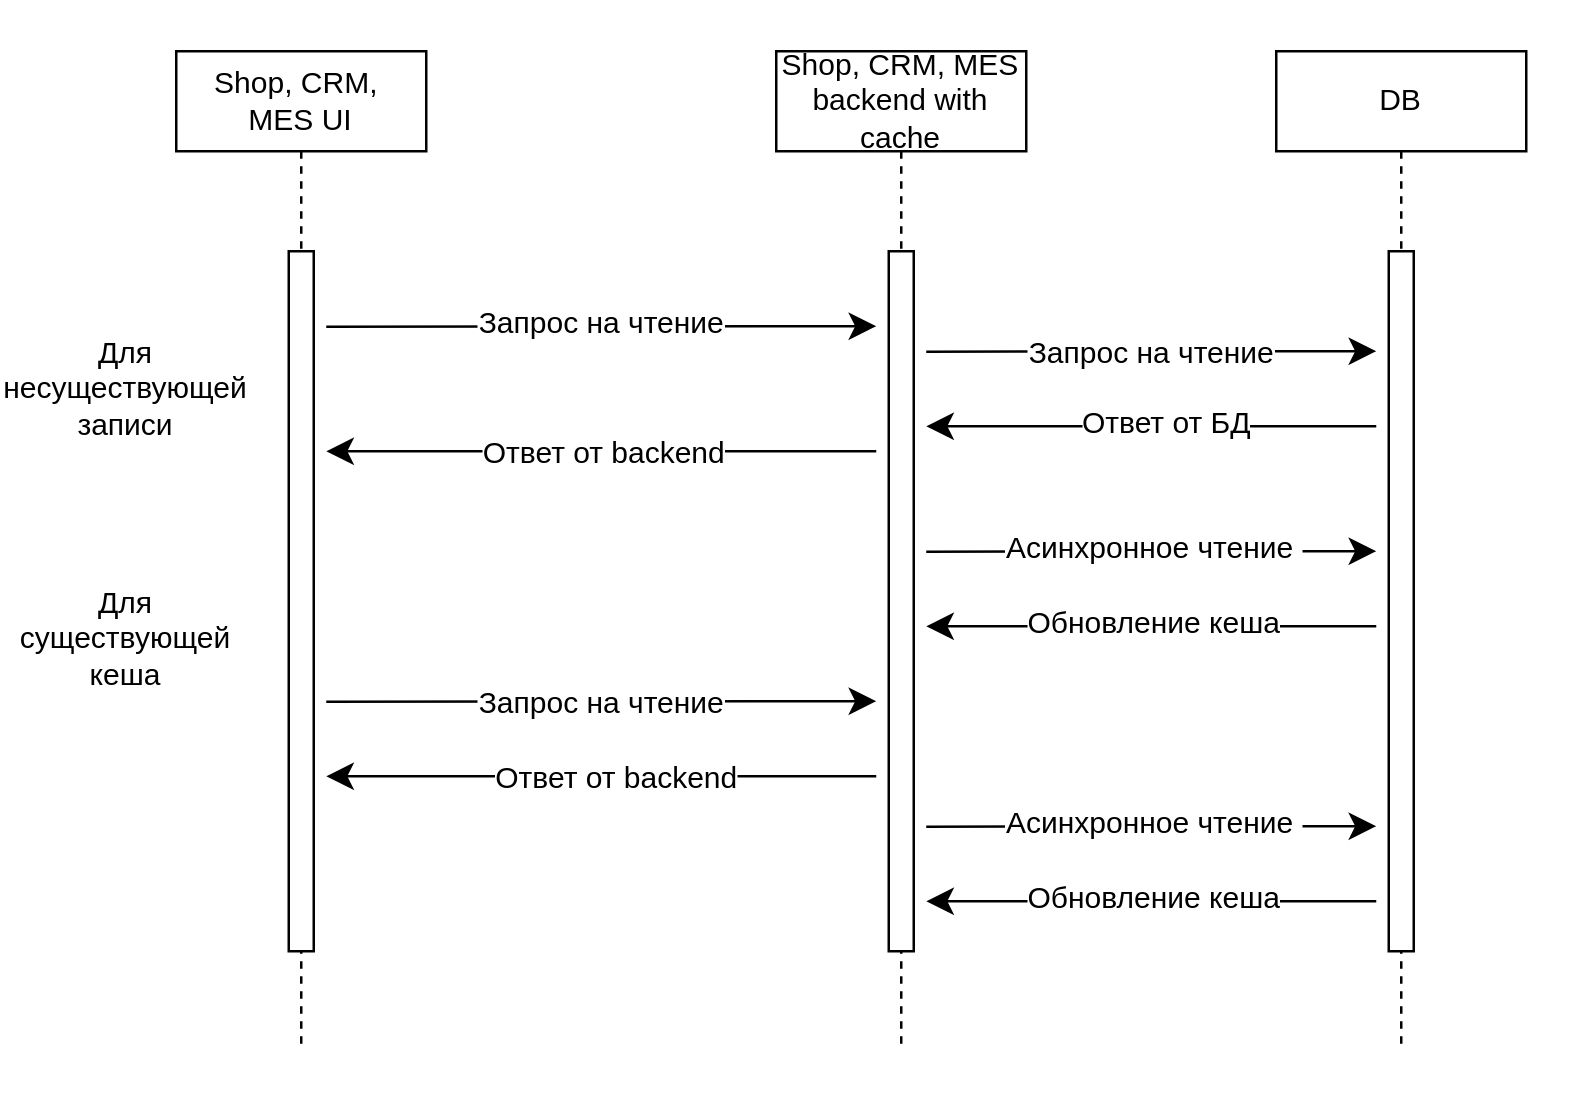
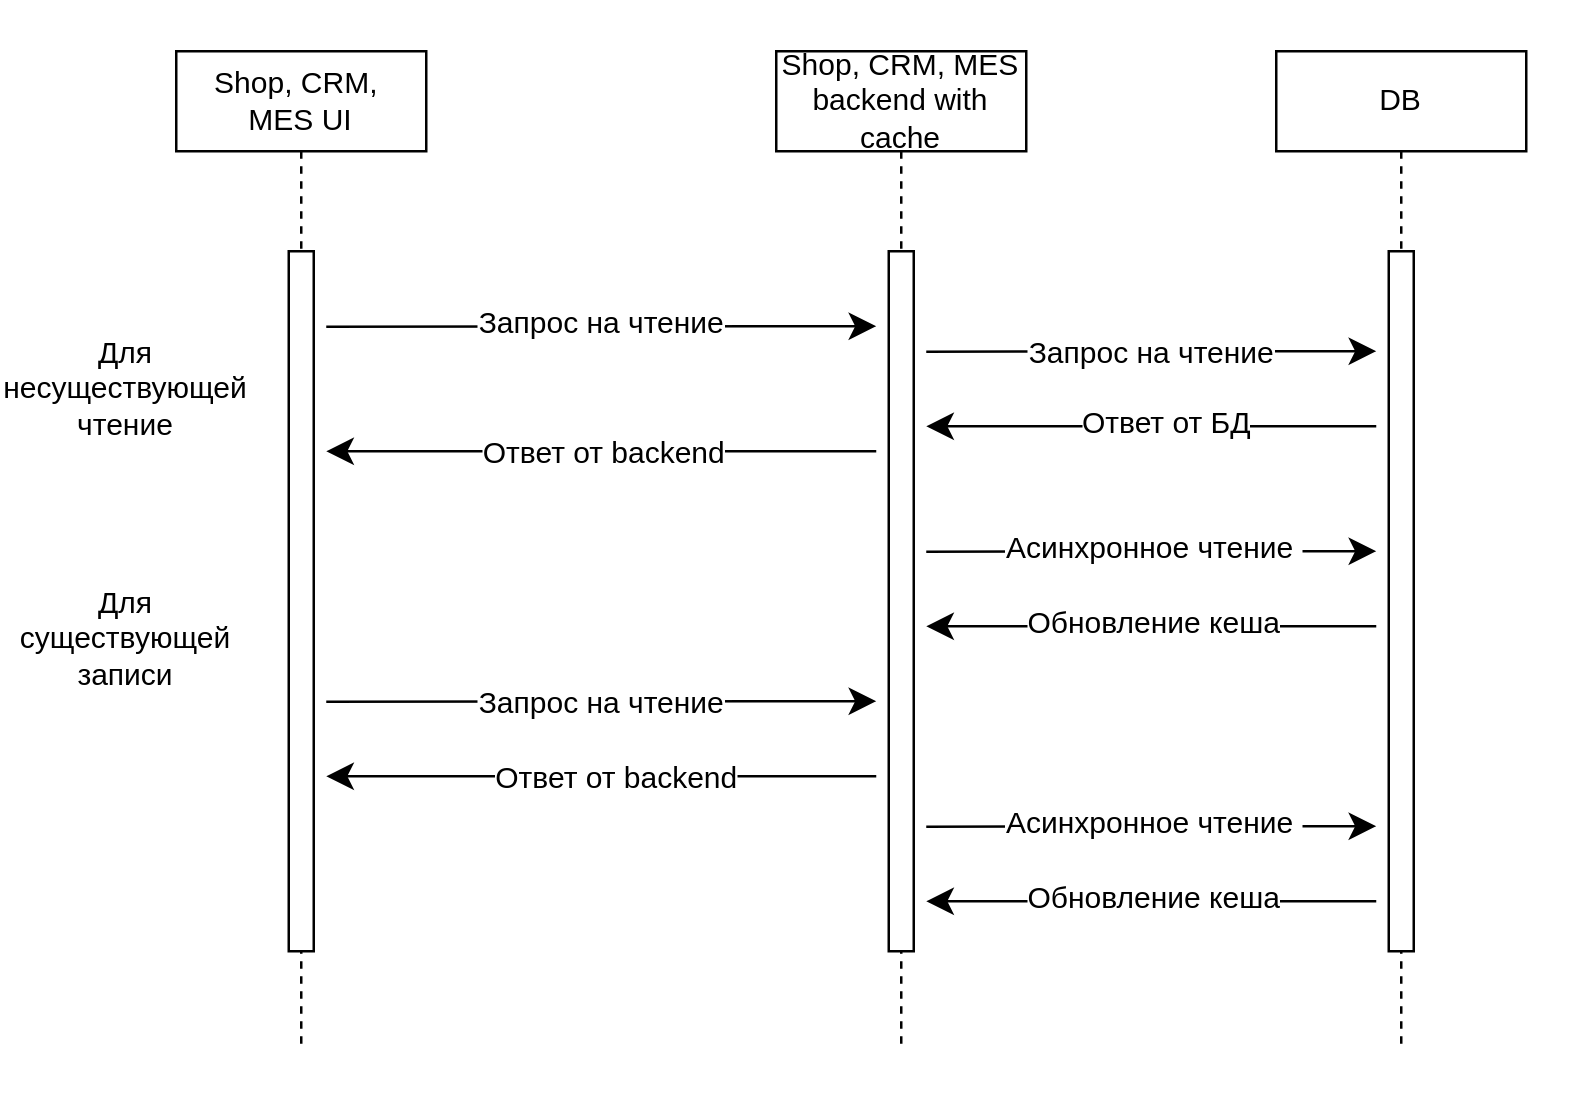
(126, 389) -> (126, 389)
(126, 639) -> (126, 639)
